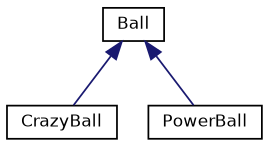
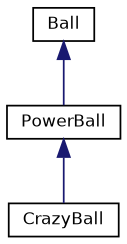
(92, 81) -> (64, 180)
